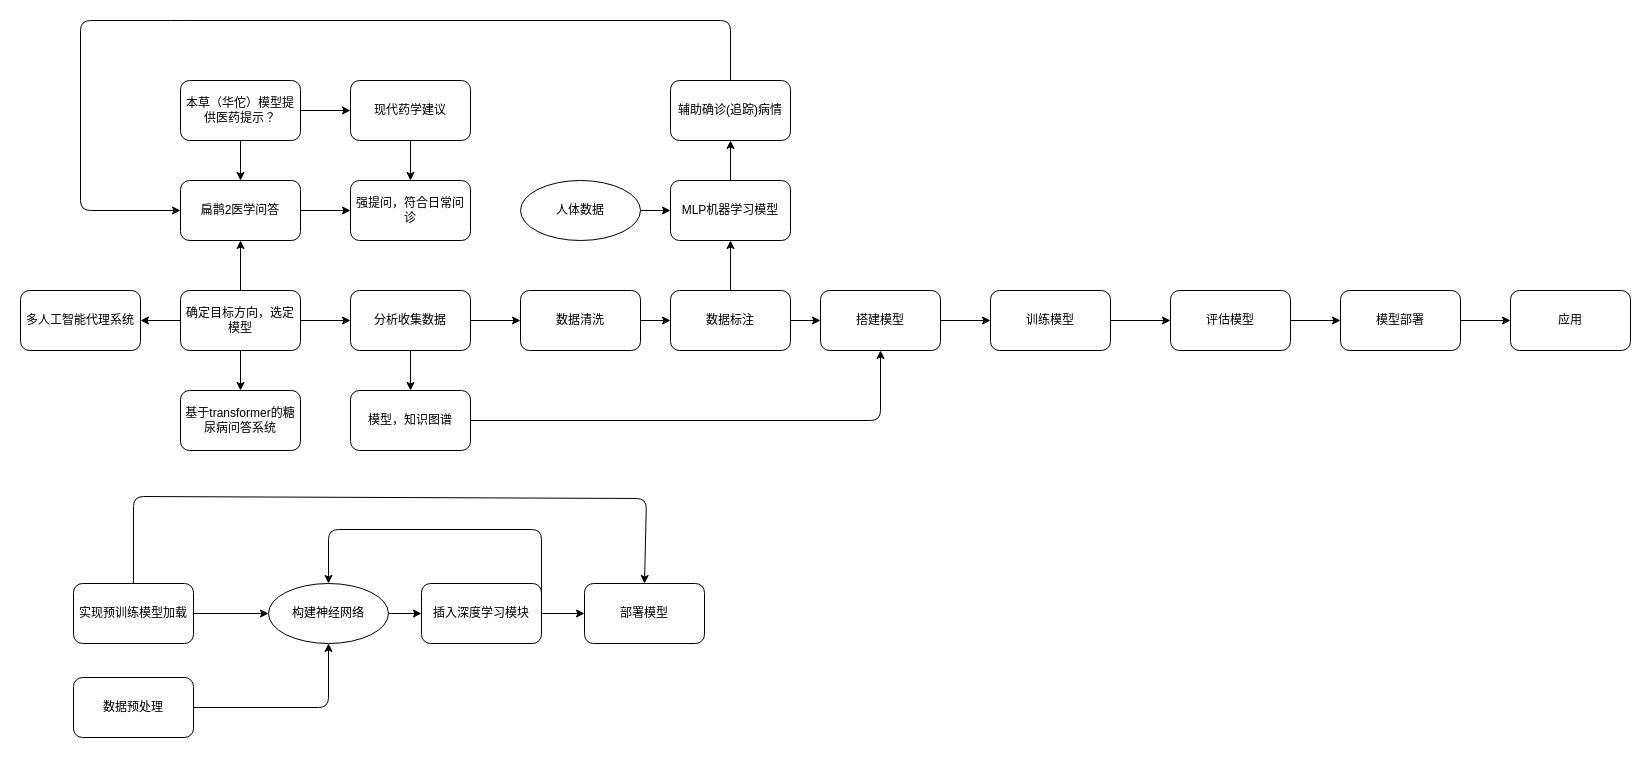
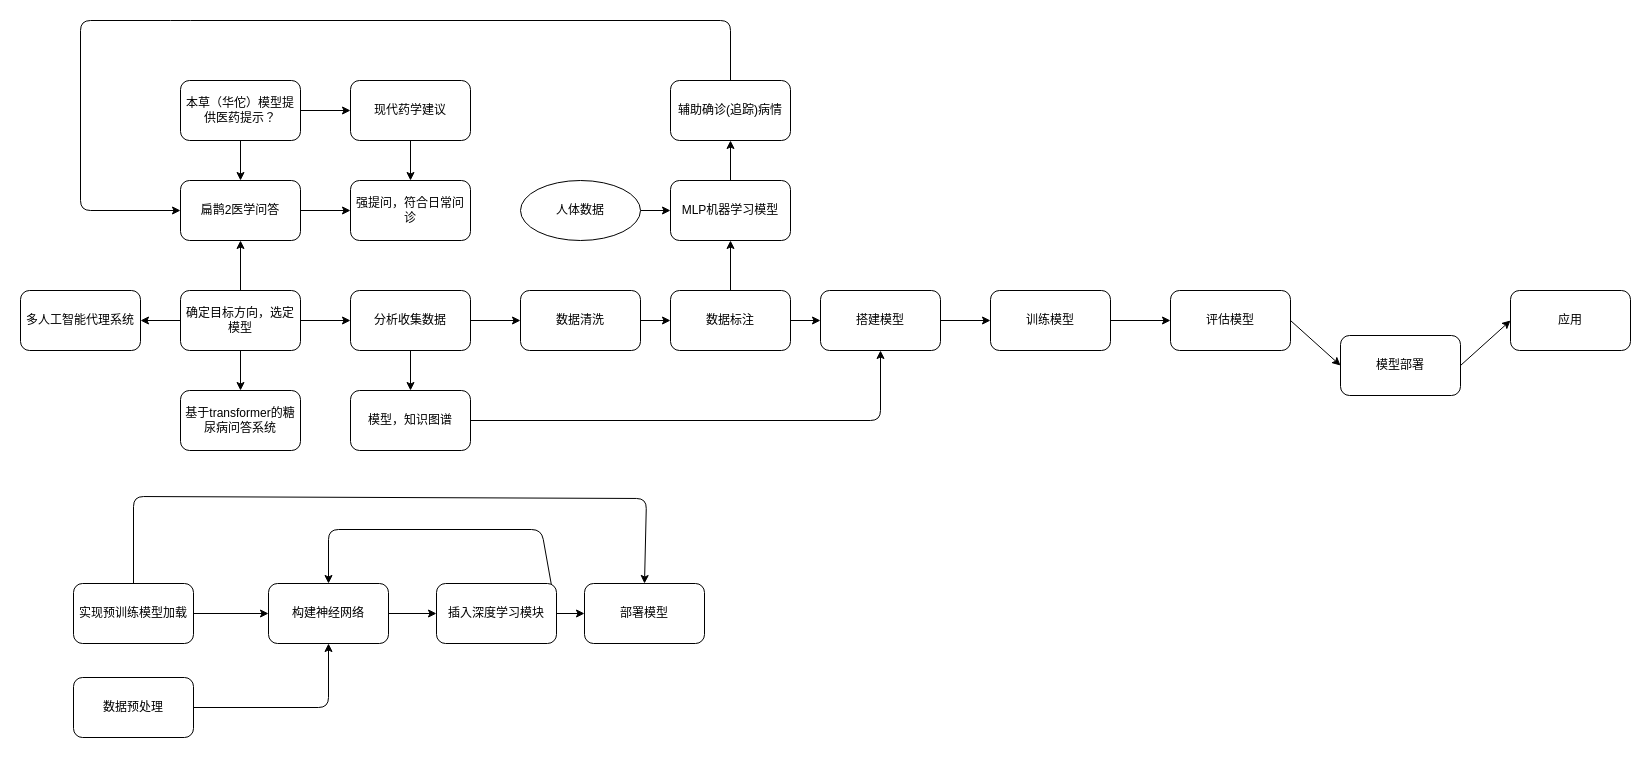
(1401, 321) -> (1401, 366)
(329, 614) -> (329, 614)
(482, 614) -> (497, 614)
